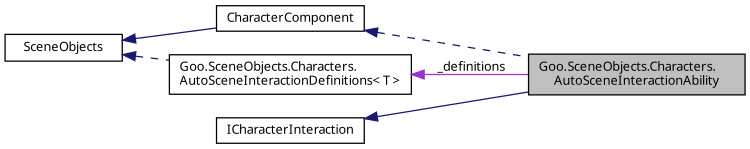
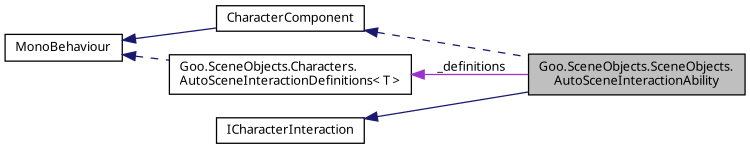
(64, 48) -> (64, 48)
(637, 75) -> (637, 75)
